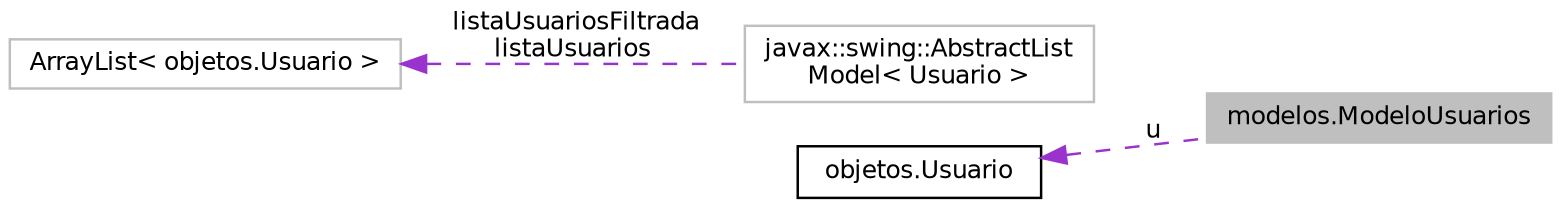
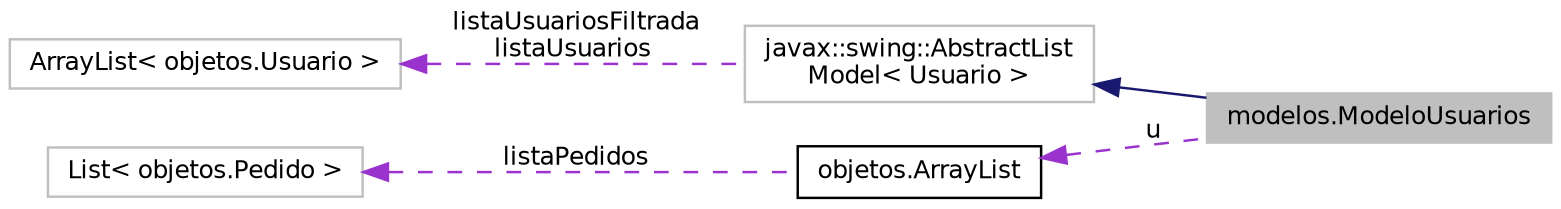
none -> (1163, 93)
none -> (205, 172)
(919, 172) -> (919, 172)
